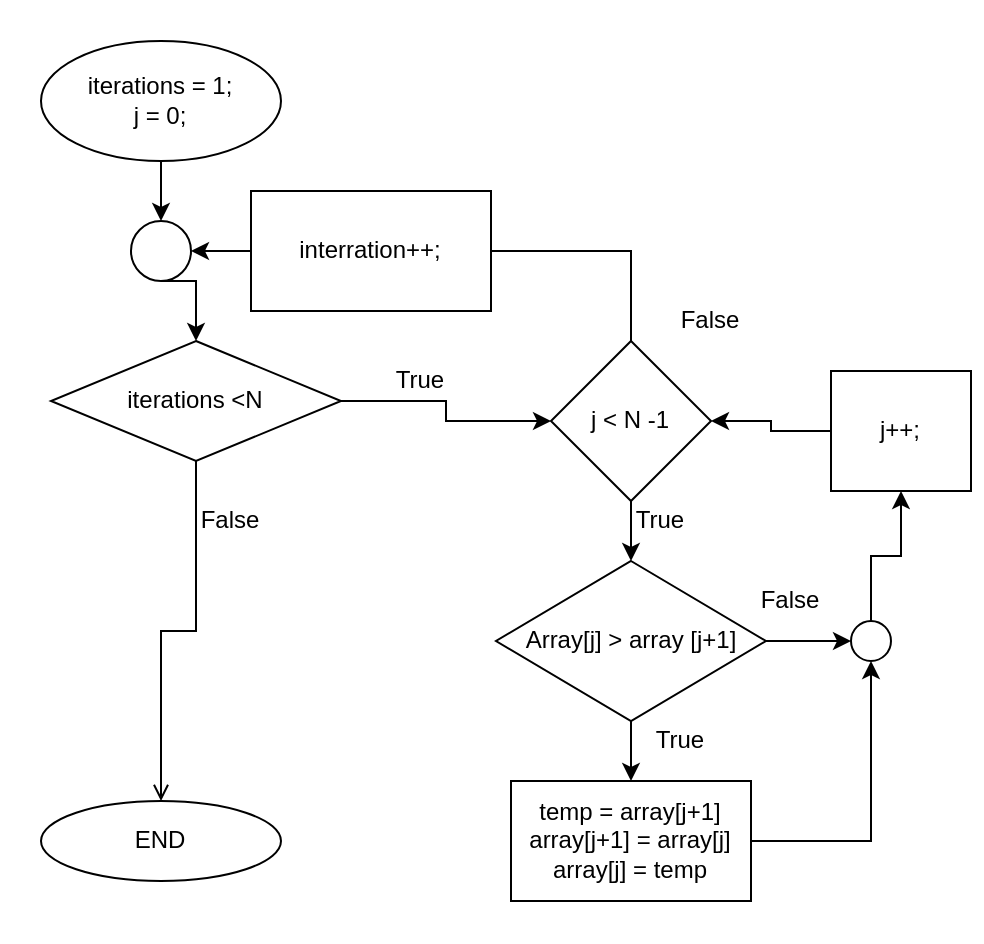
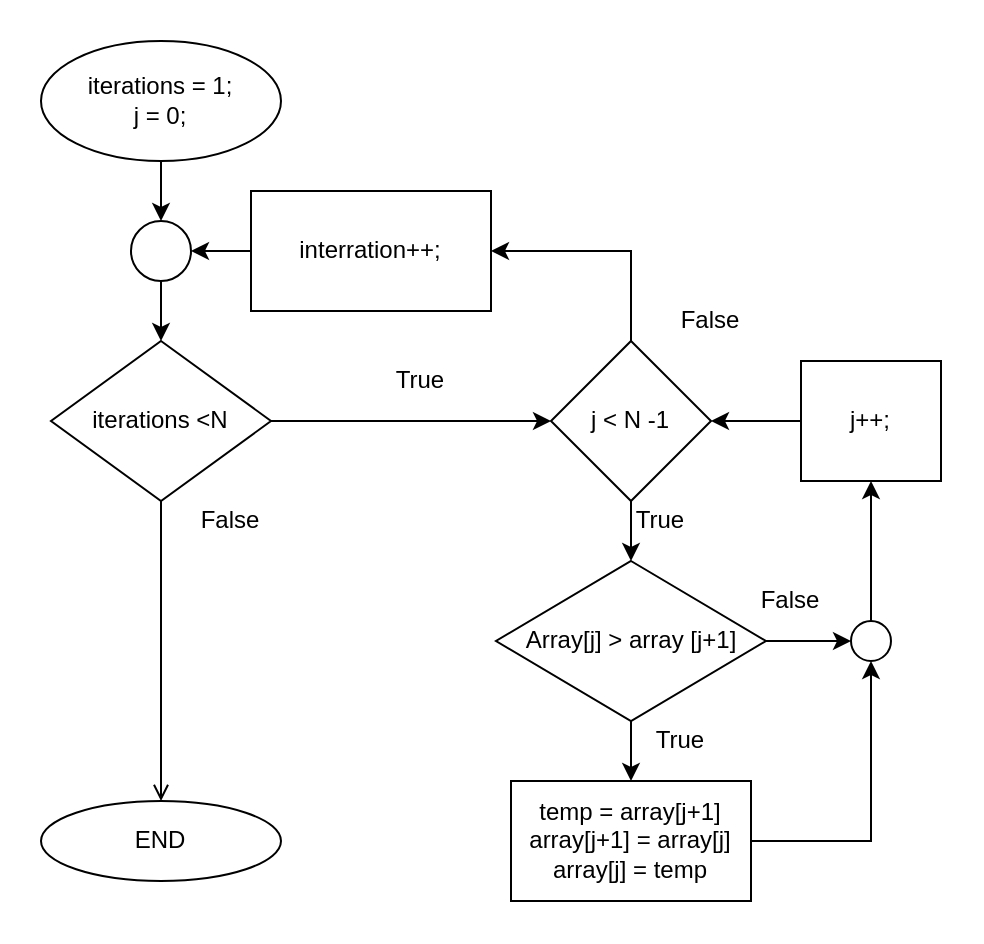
(500, 251) -> (506, 251)
(196, 401) -> (161, 421)
(901, 431) -> (871, 421)
